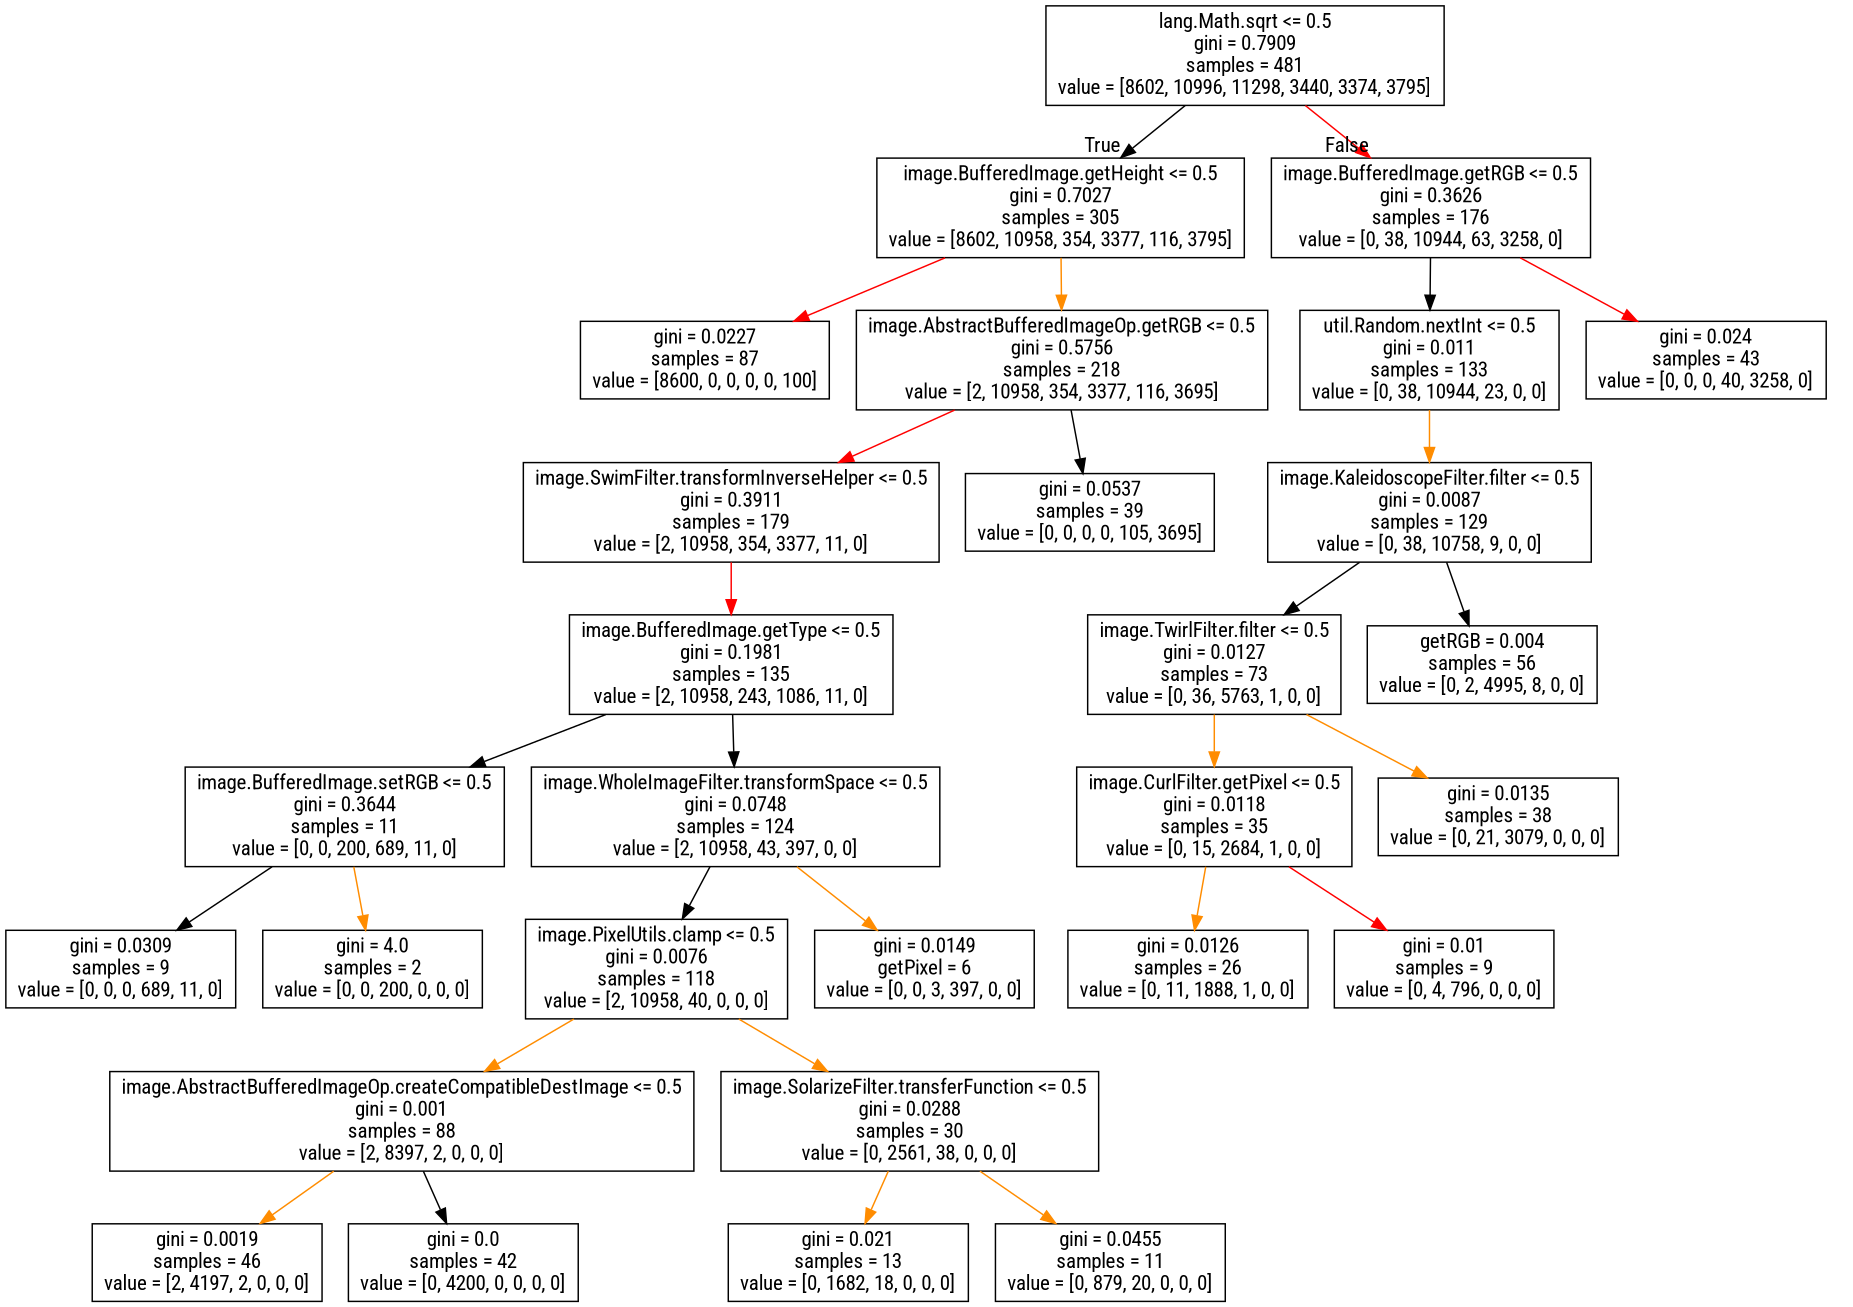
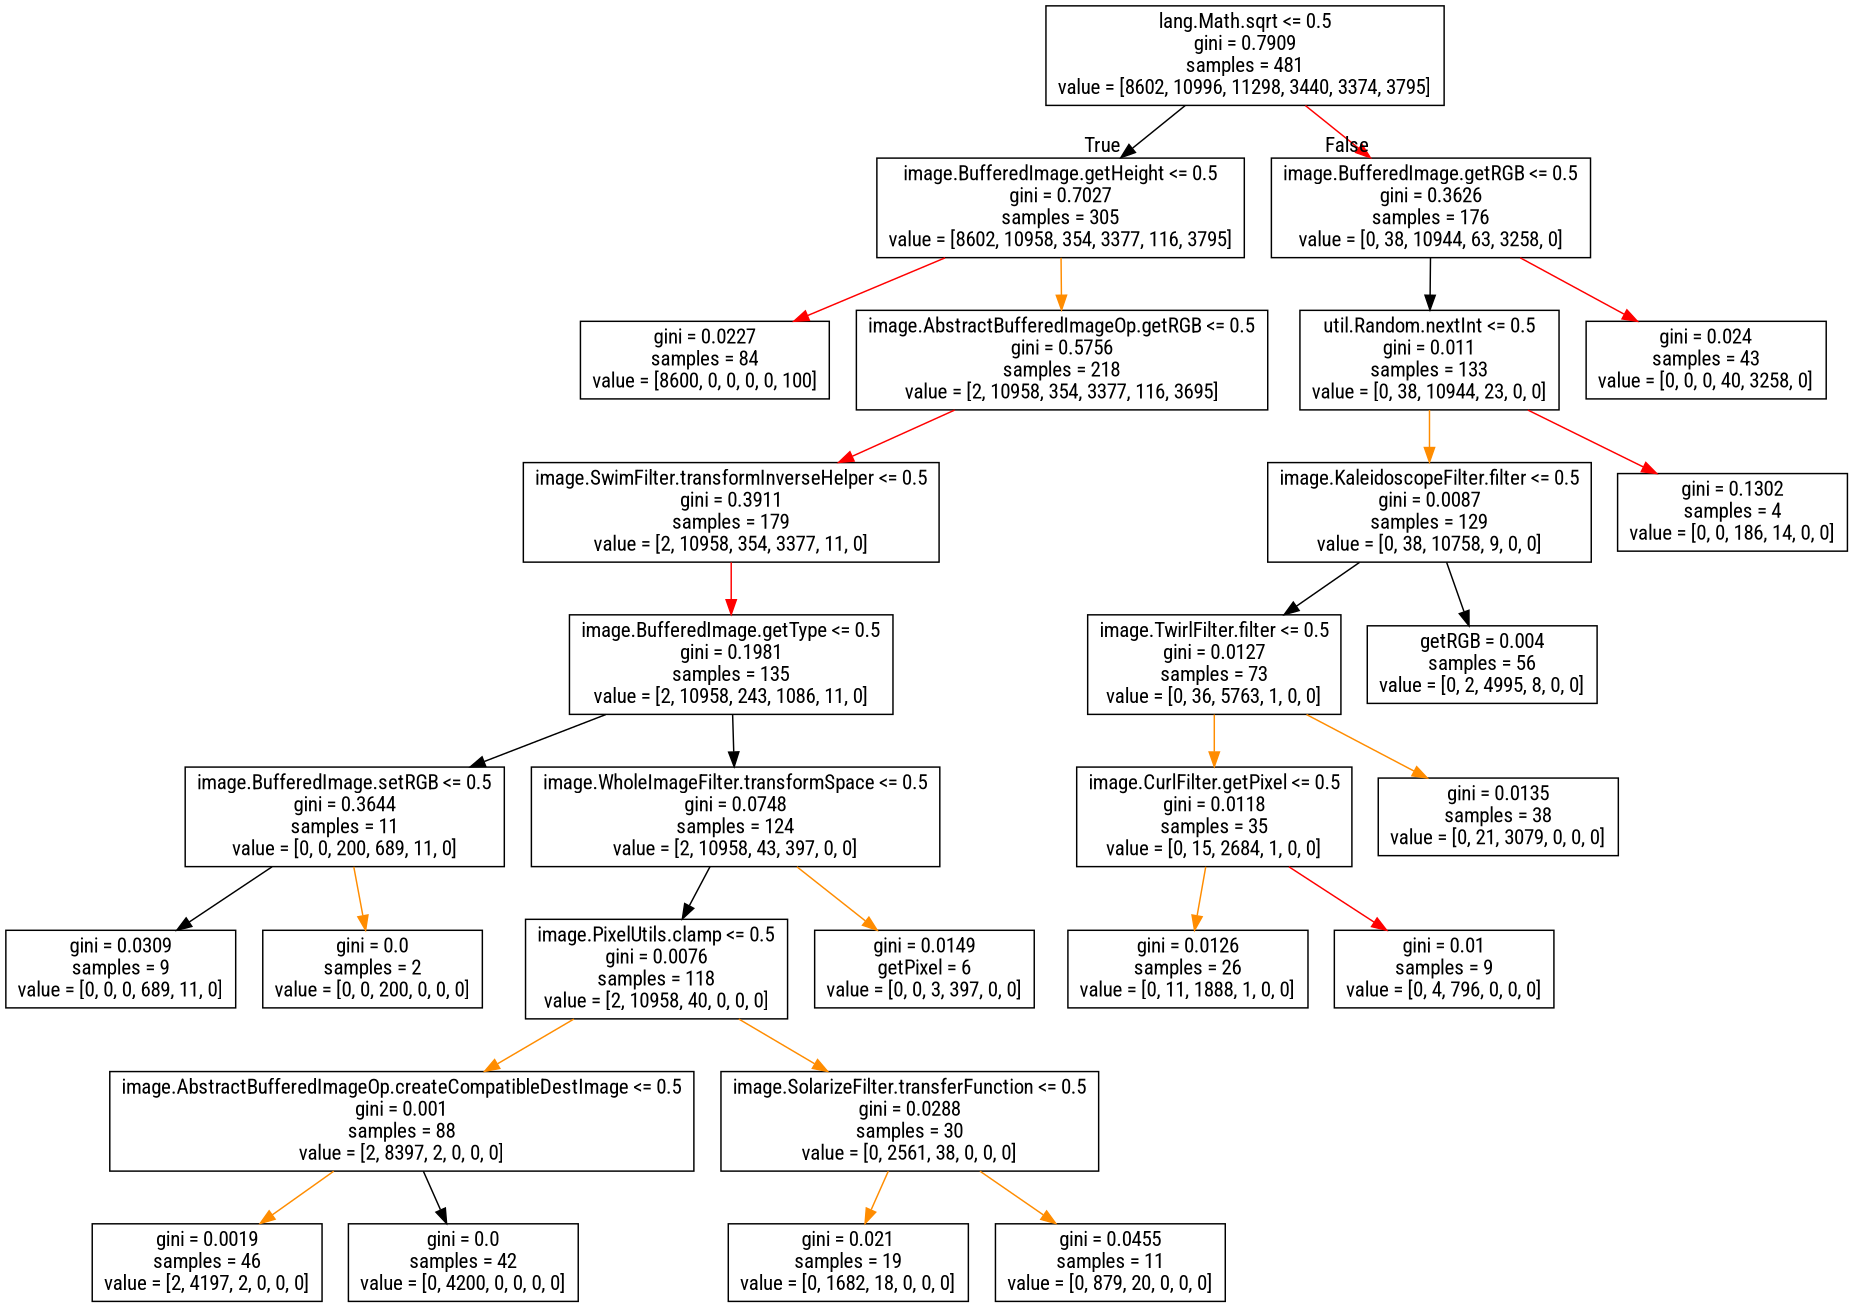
(705, 360) -> (705, 360)
(1090, 512) -> none
none -> (1733, 512)
(373, 969) -> (373, 969)
(848, 1263) -> (848, 1263)
